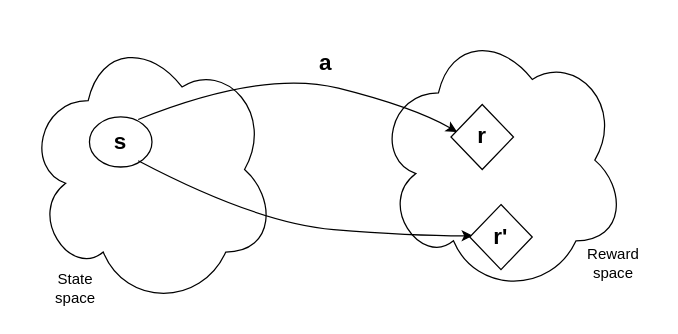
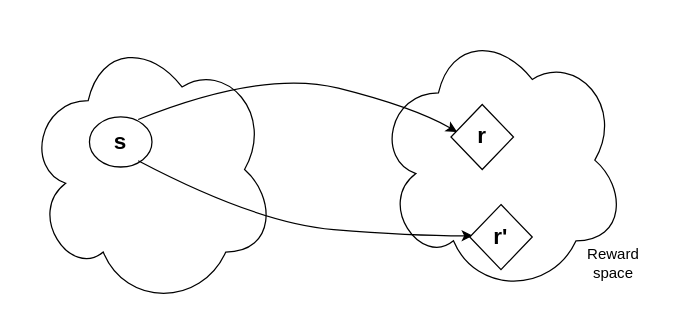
(326, 63) -> none
(76, 288) -> none
